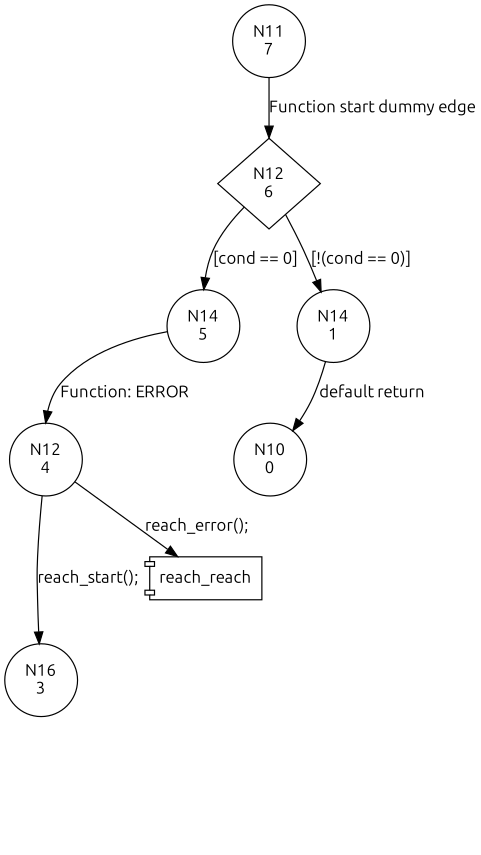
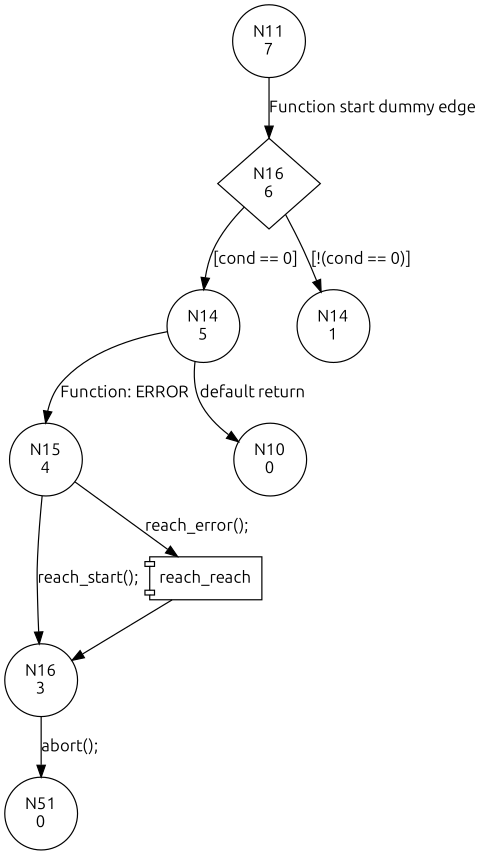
(269, 184) -> (269, 184)
(315, 392) -> (201, 403)
(46, 460) -> (46, 460)
none -> (127, 627)
none -> (41, 814)
